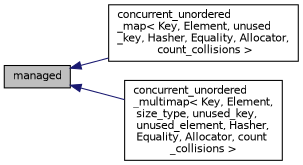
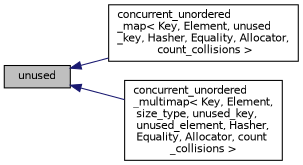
(37, 77) -> (37, 77)
